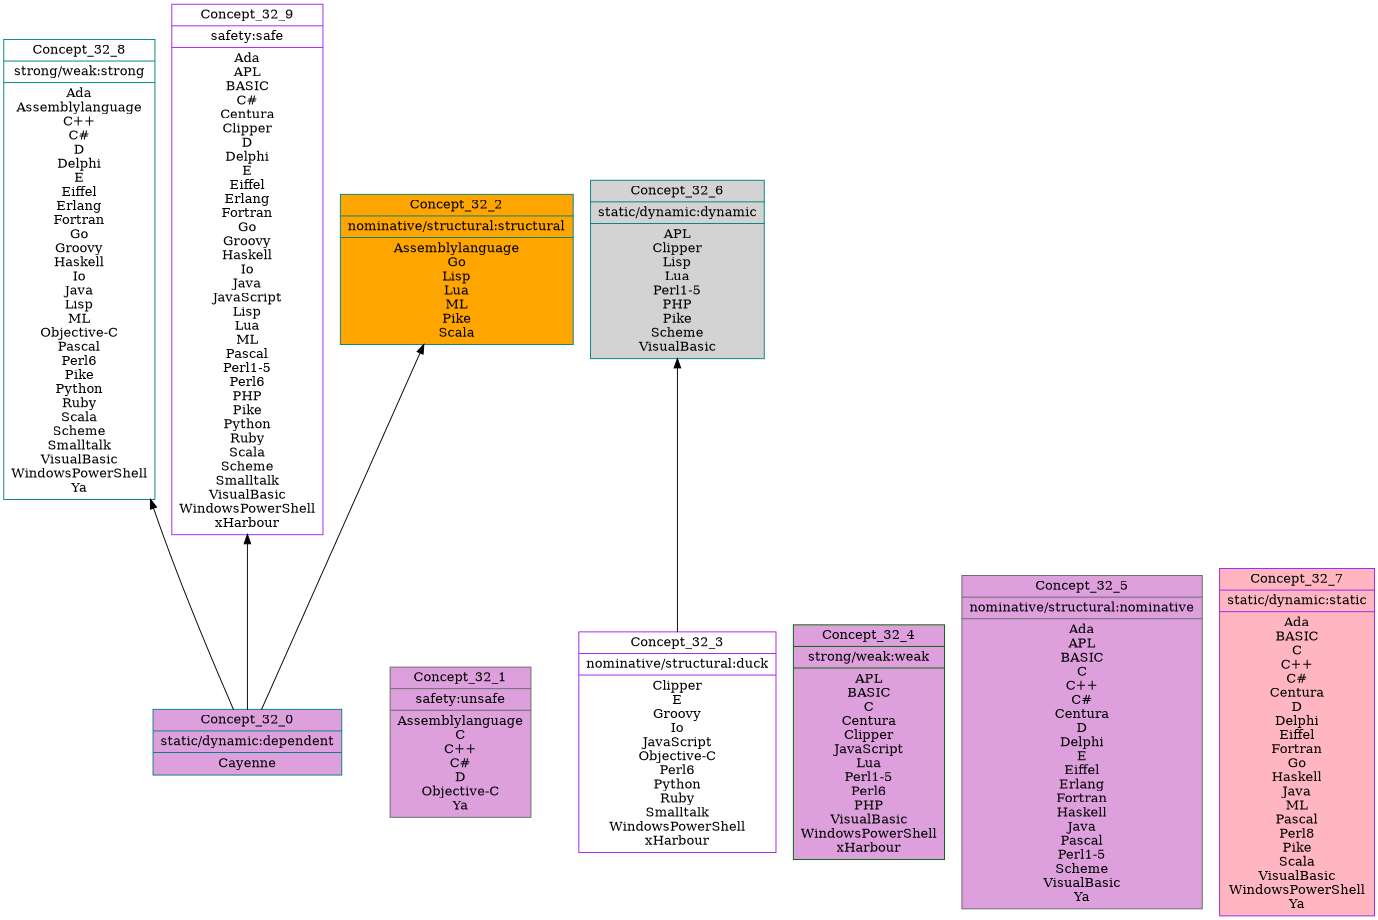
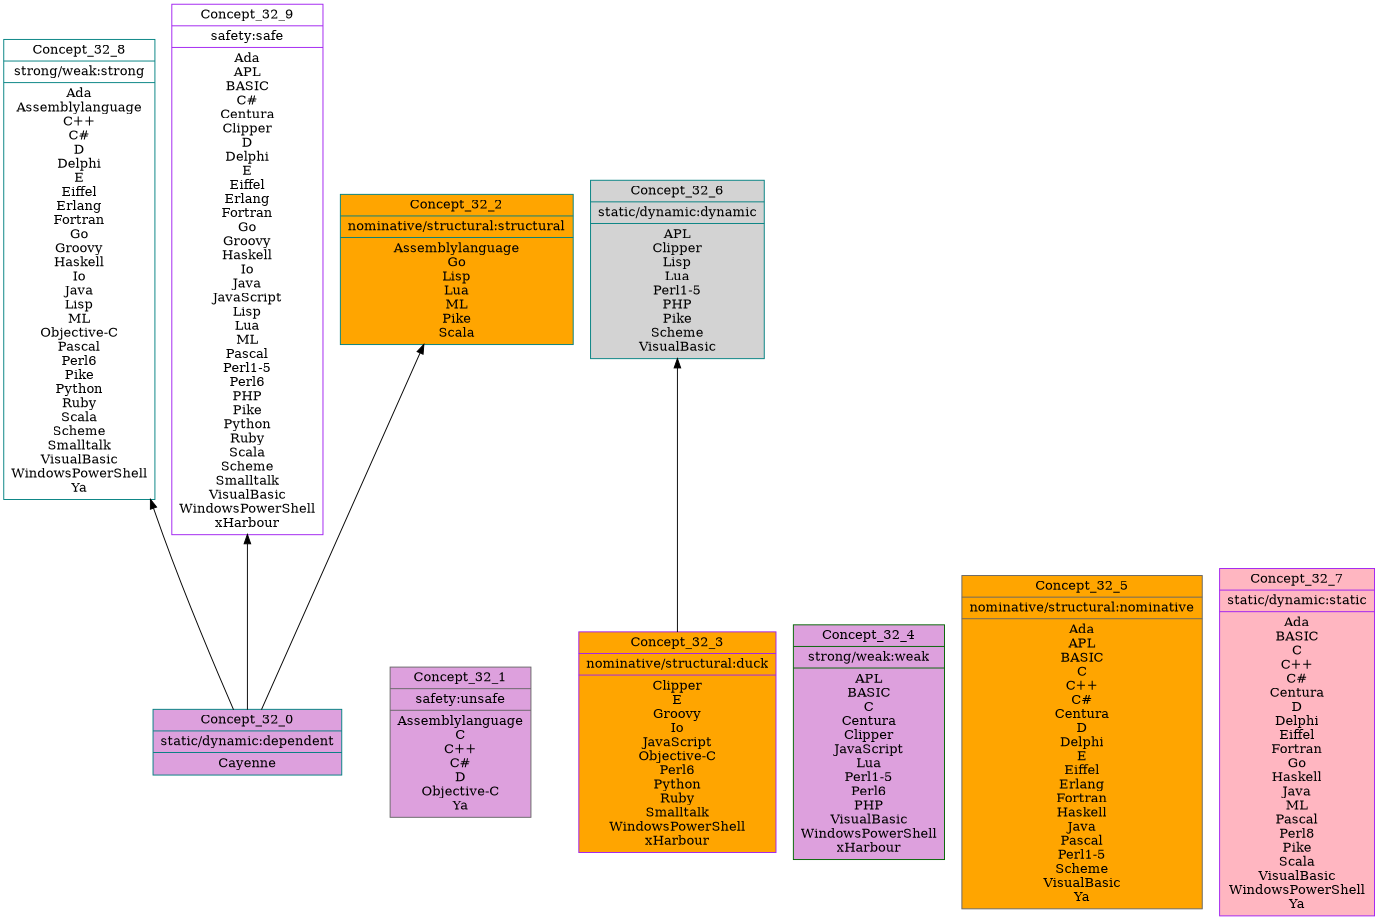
(677, 742) -> (677, 742)
(1082, 742) -> (1082, 742)
